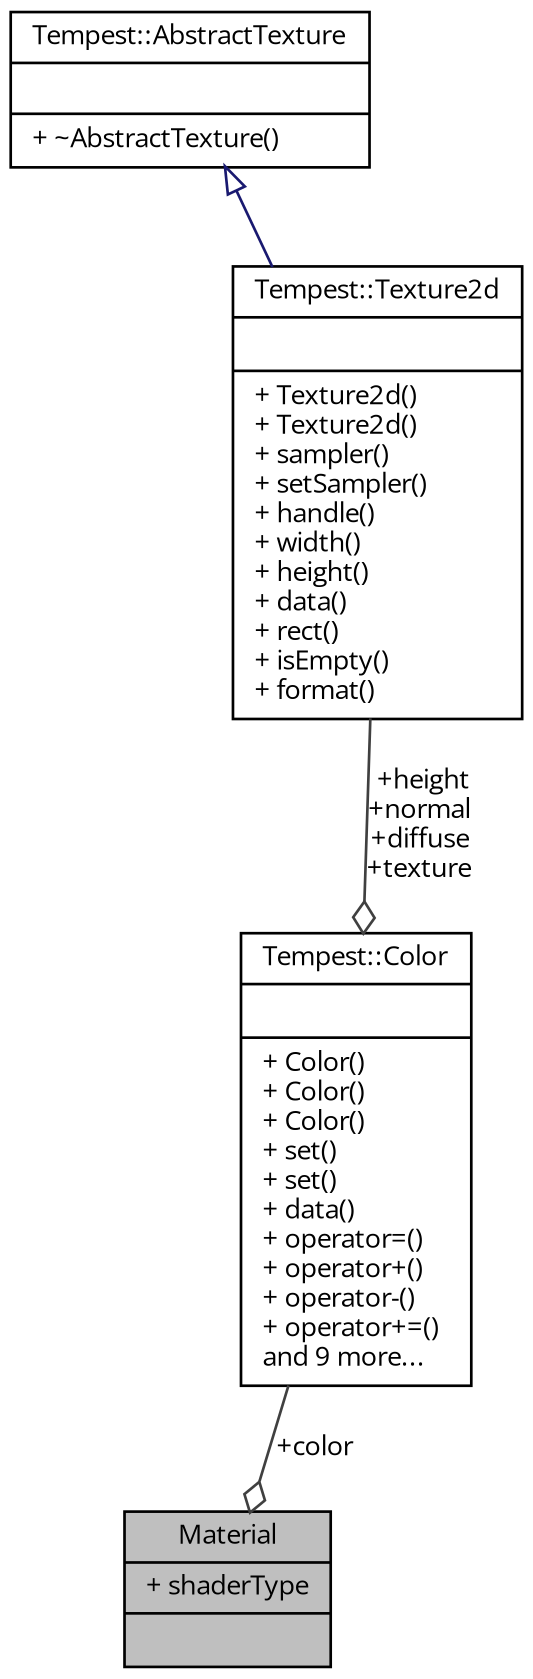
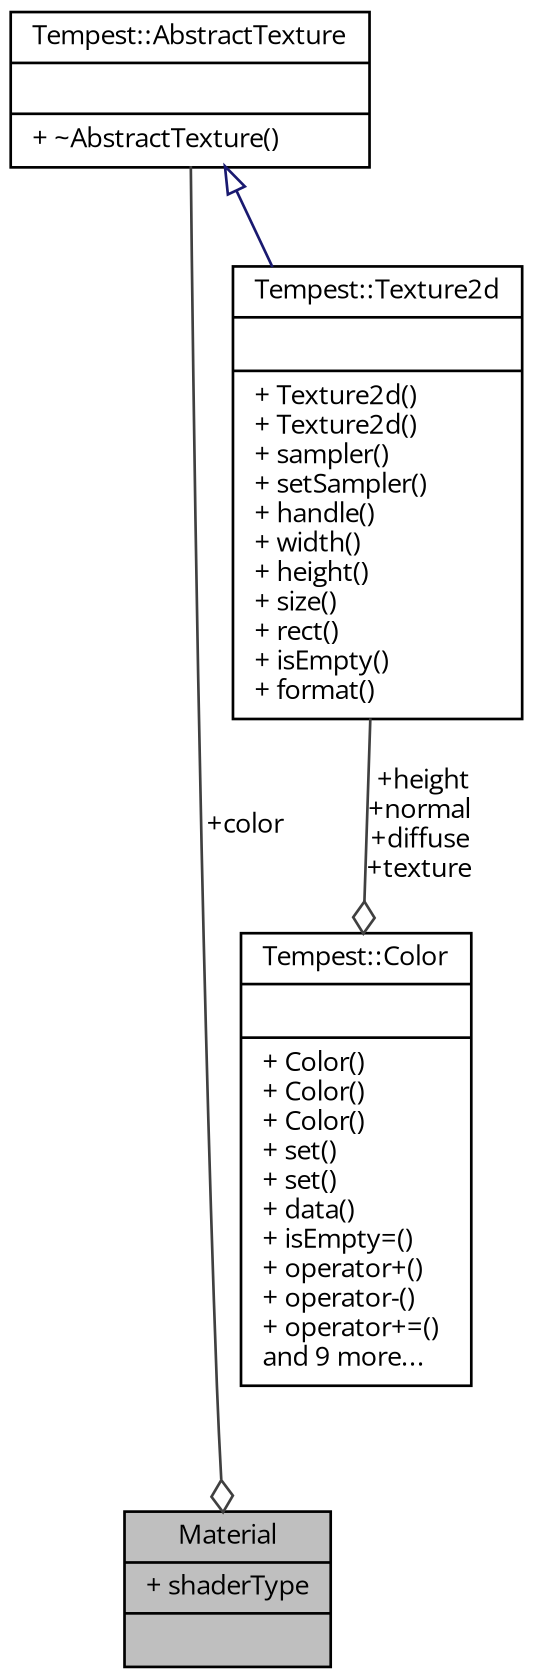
(301, 603) -> (296, 603)
(344, 1240) -> (339, 1240)
(274, 1433) -> (201, 823)
